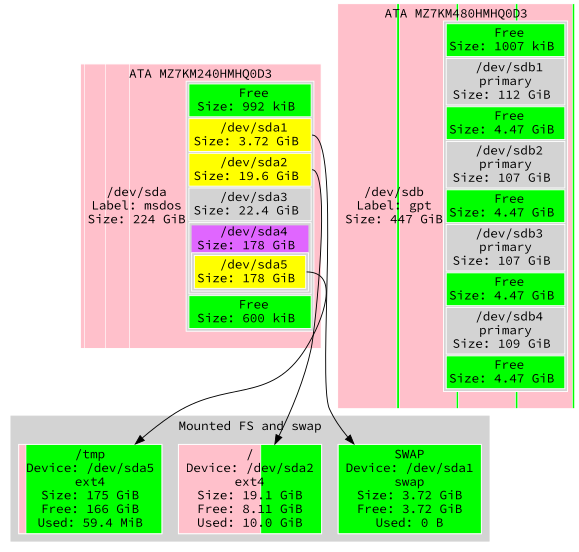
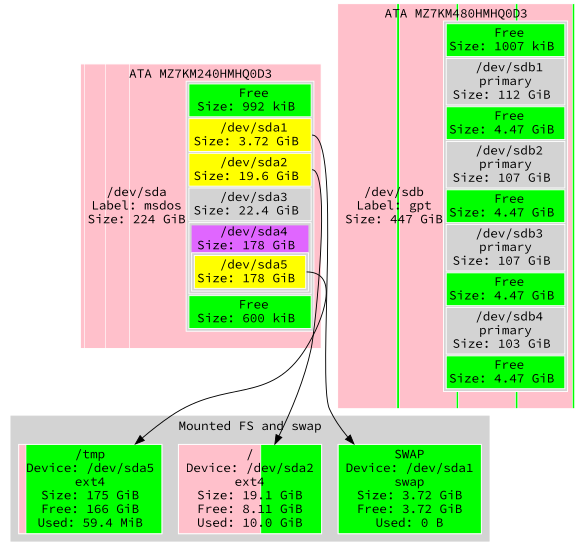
(506, 344) -> (506, 344)
